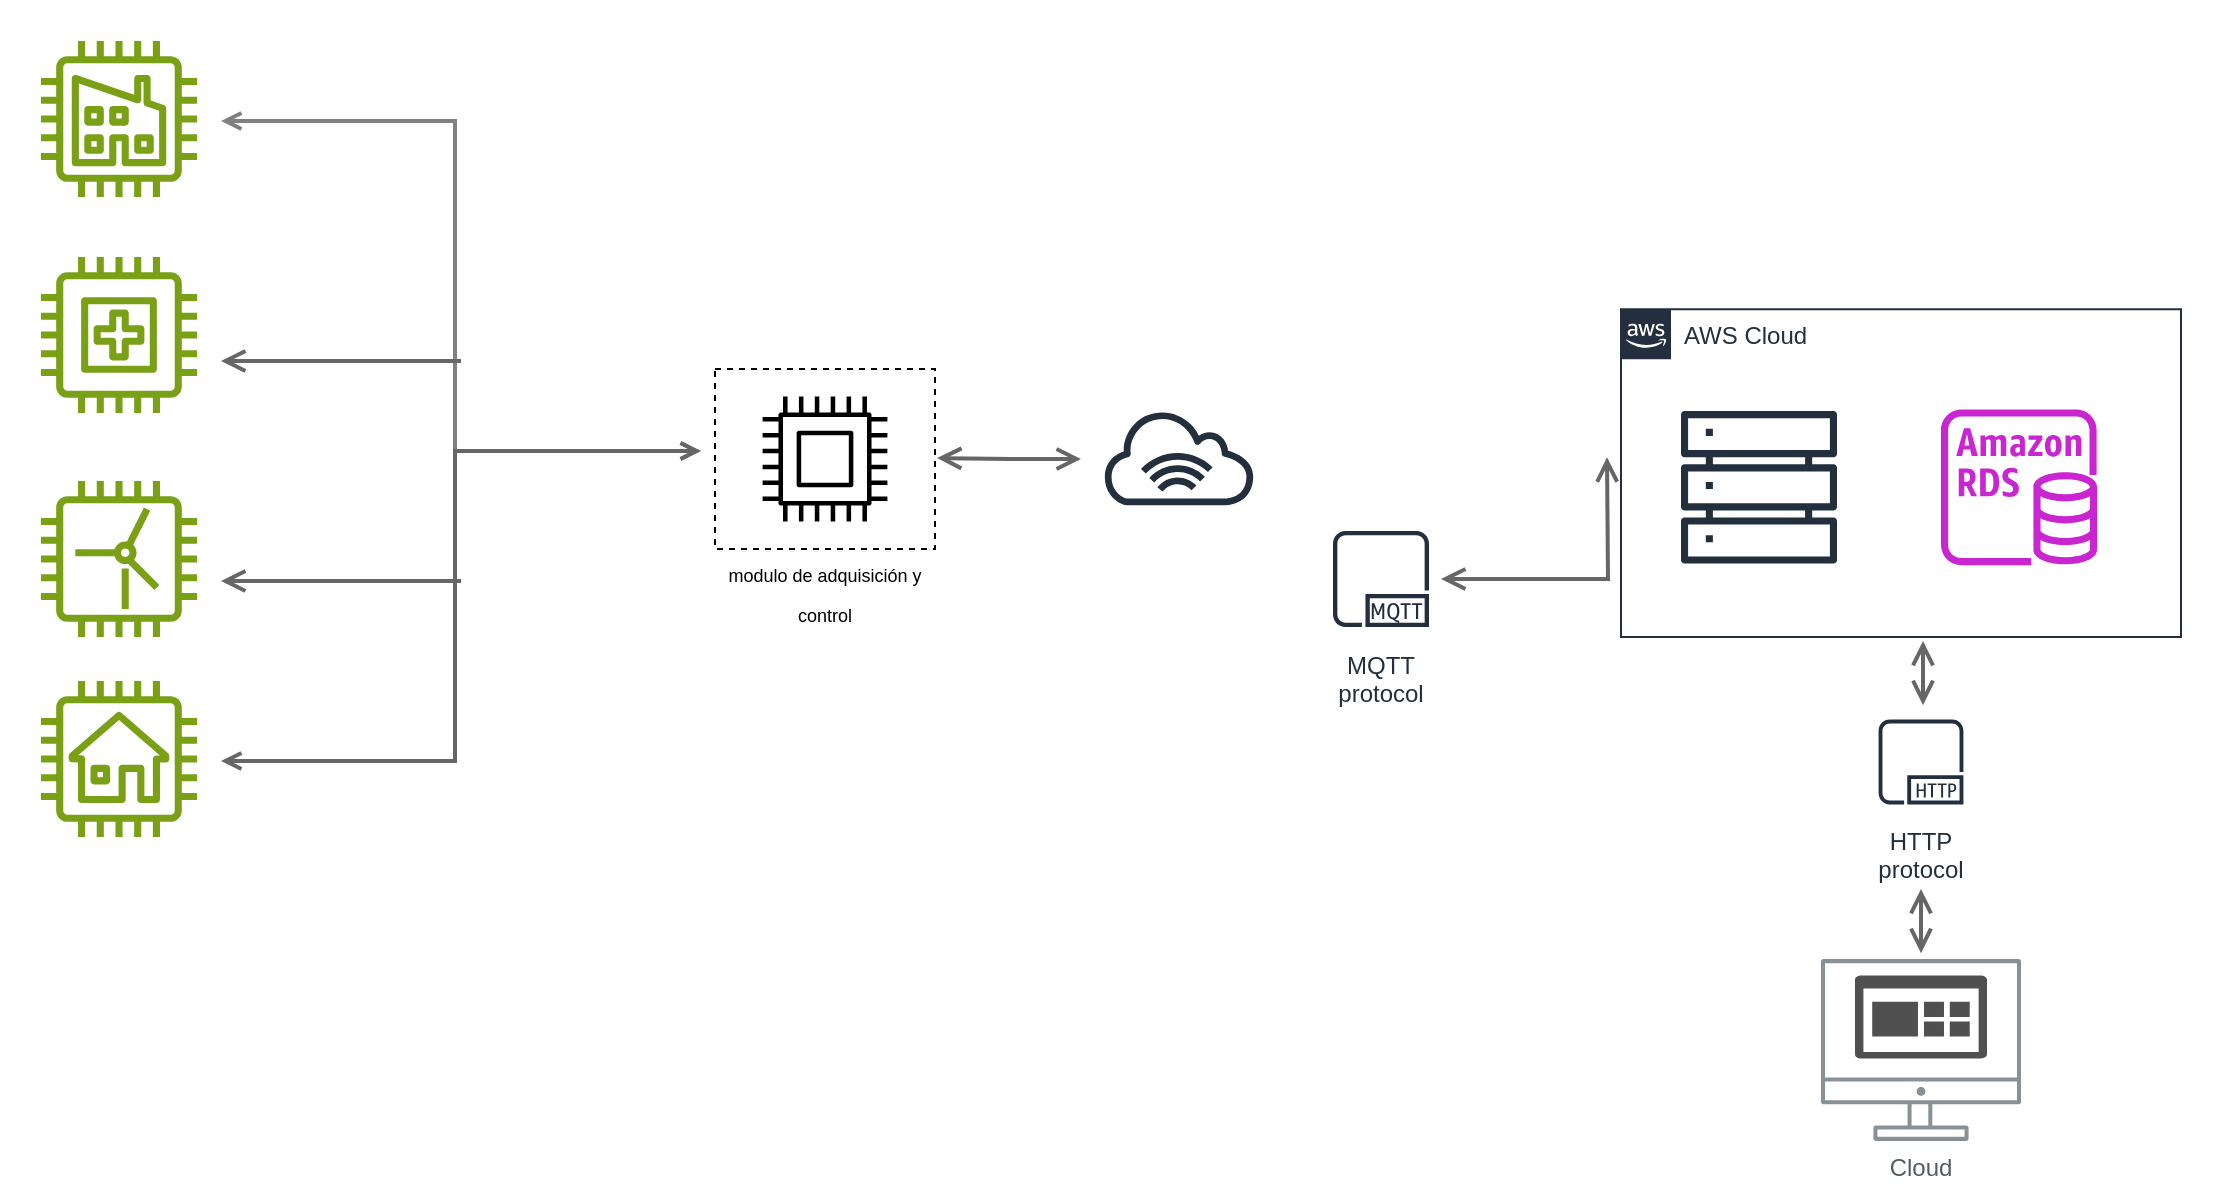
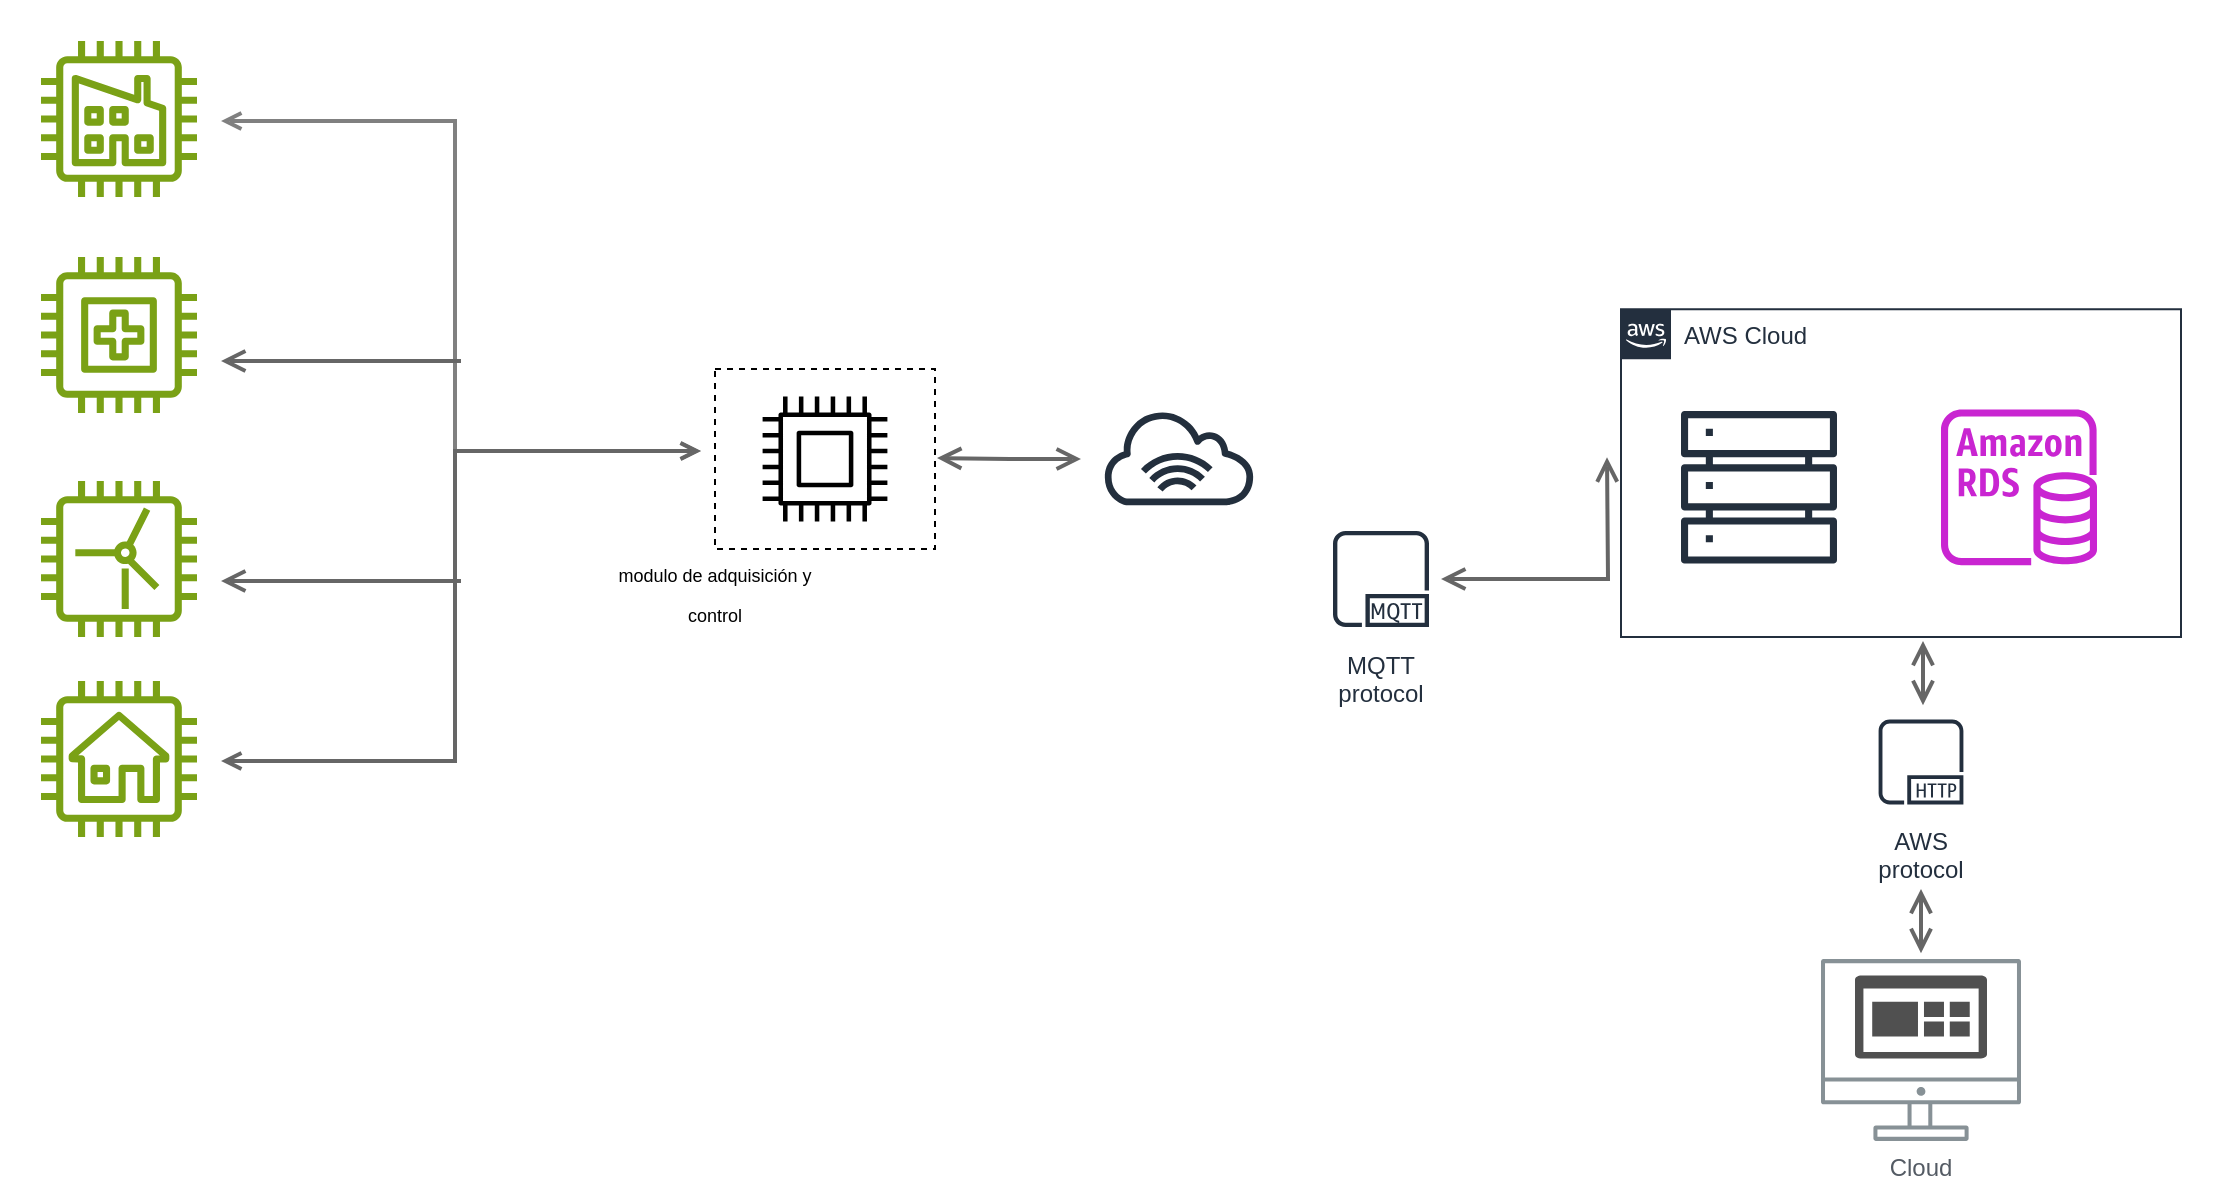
(826, 591) -> (716, 591)
(1922, 858) -> (1922, 858)
